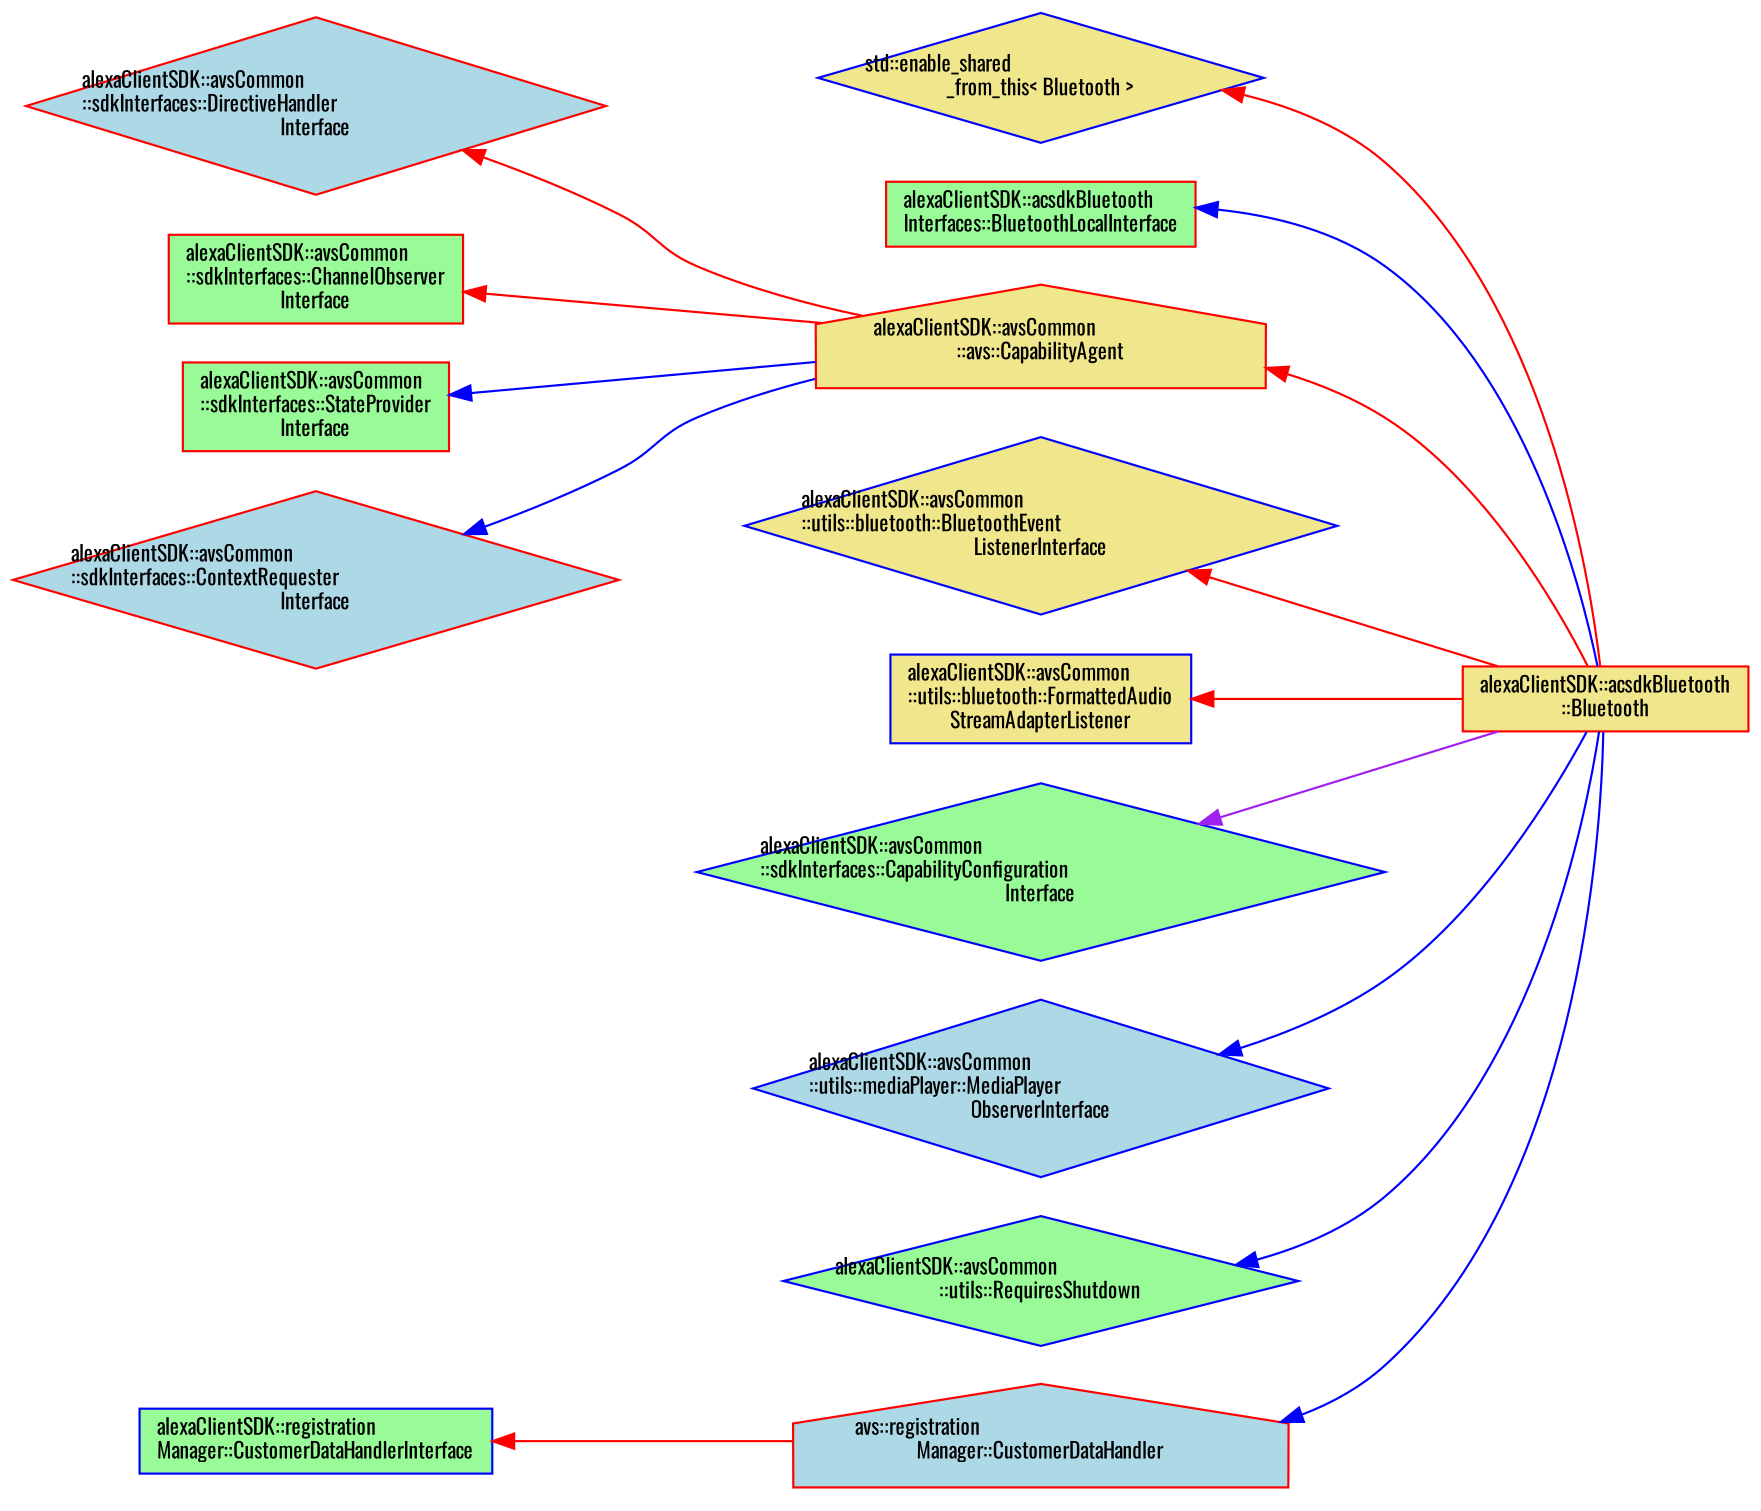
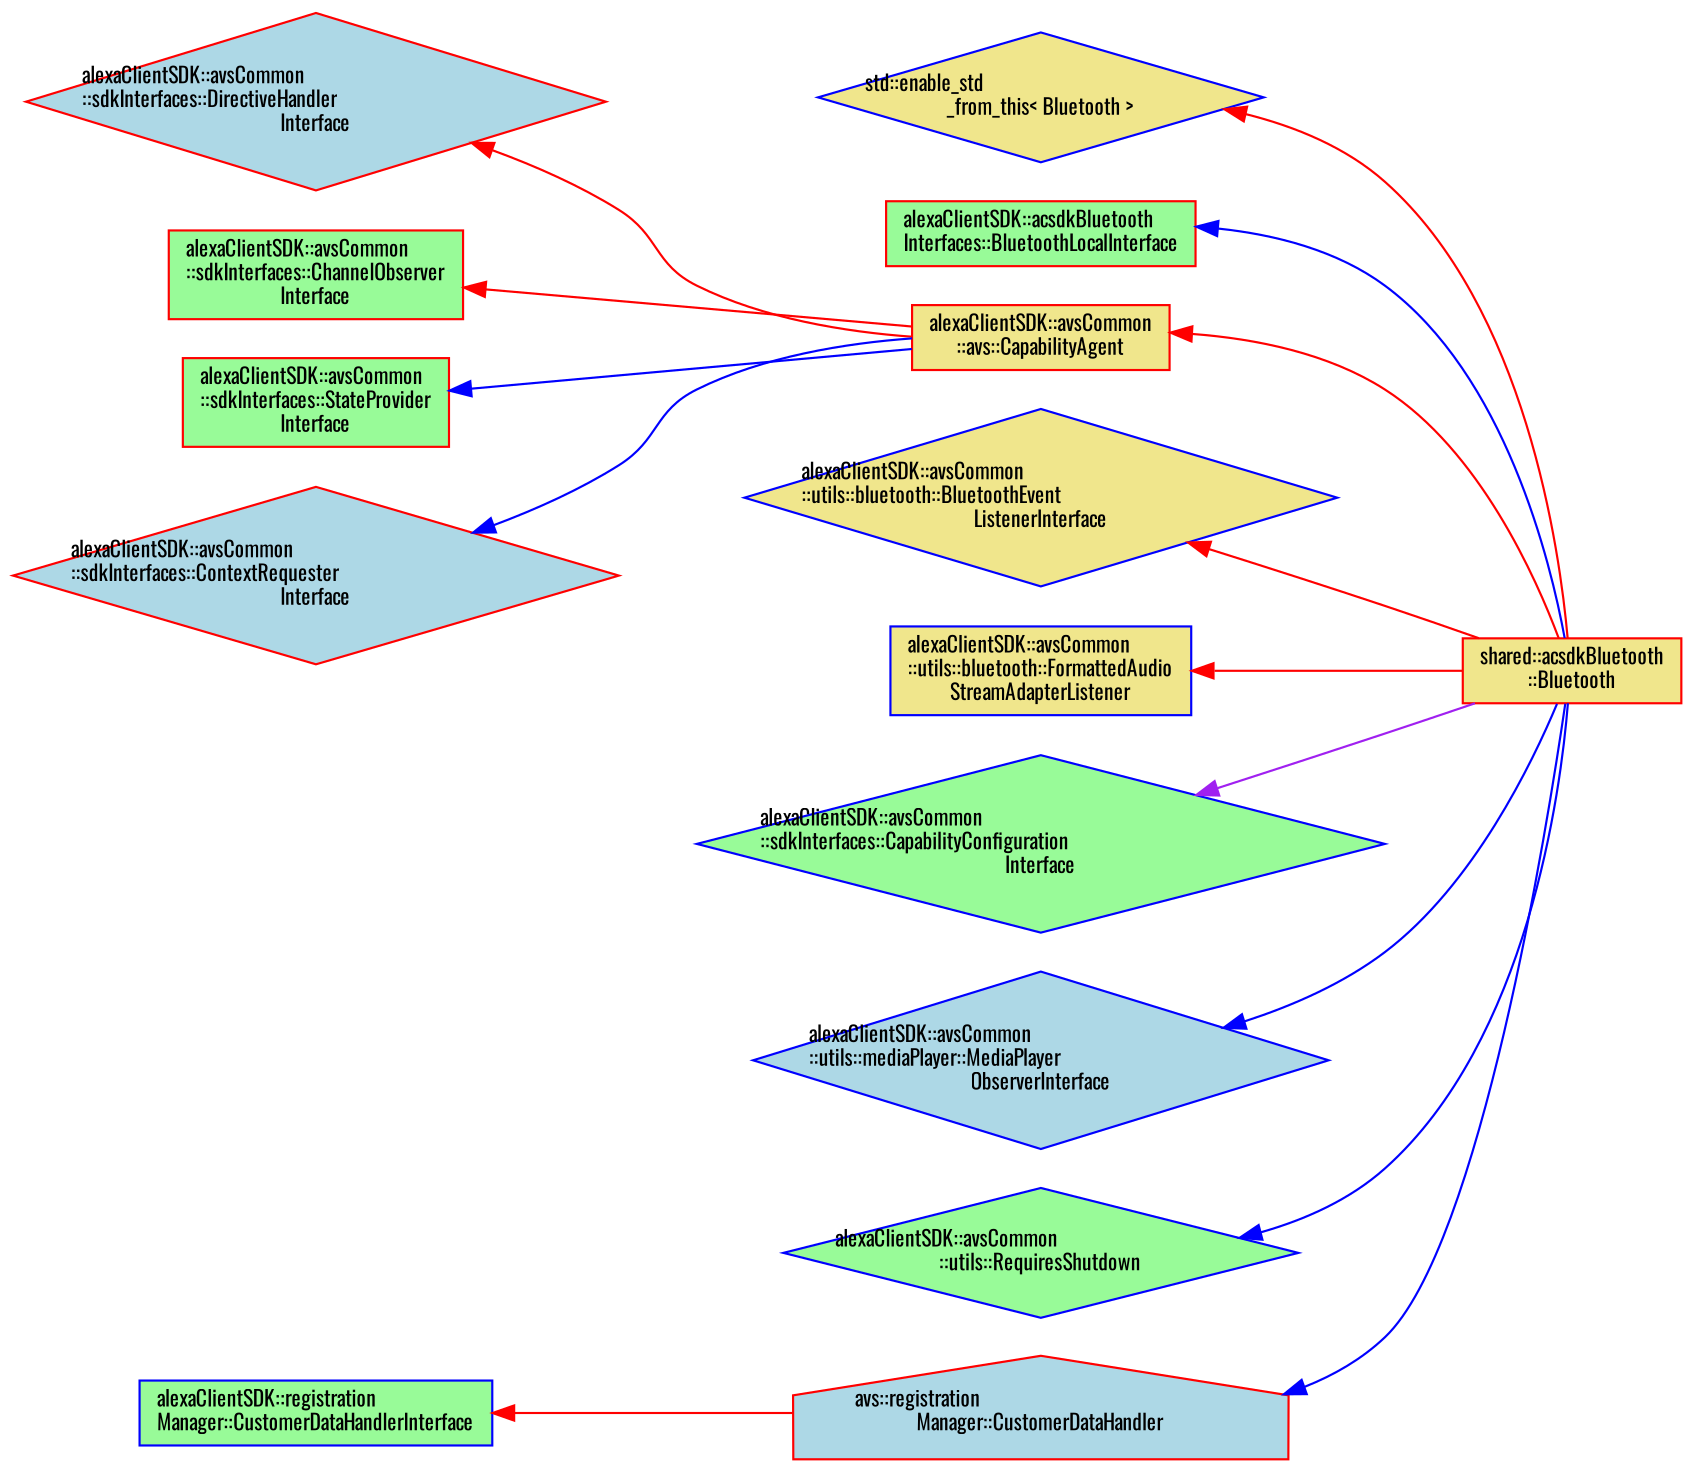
(1041, 78) -> (1041, 97)
(1041, 342) -> (1041, 338)
(1606, 699) -> (1572, 671)
